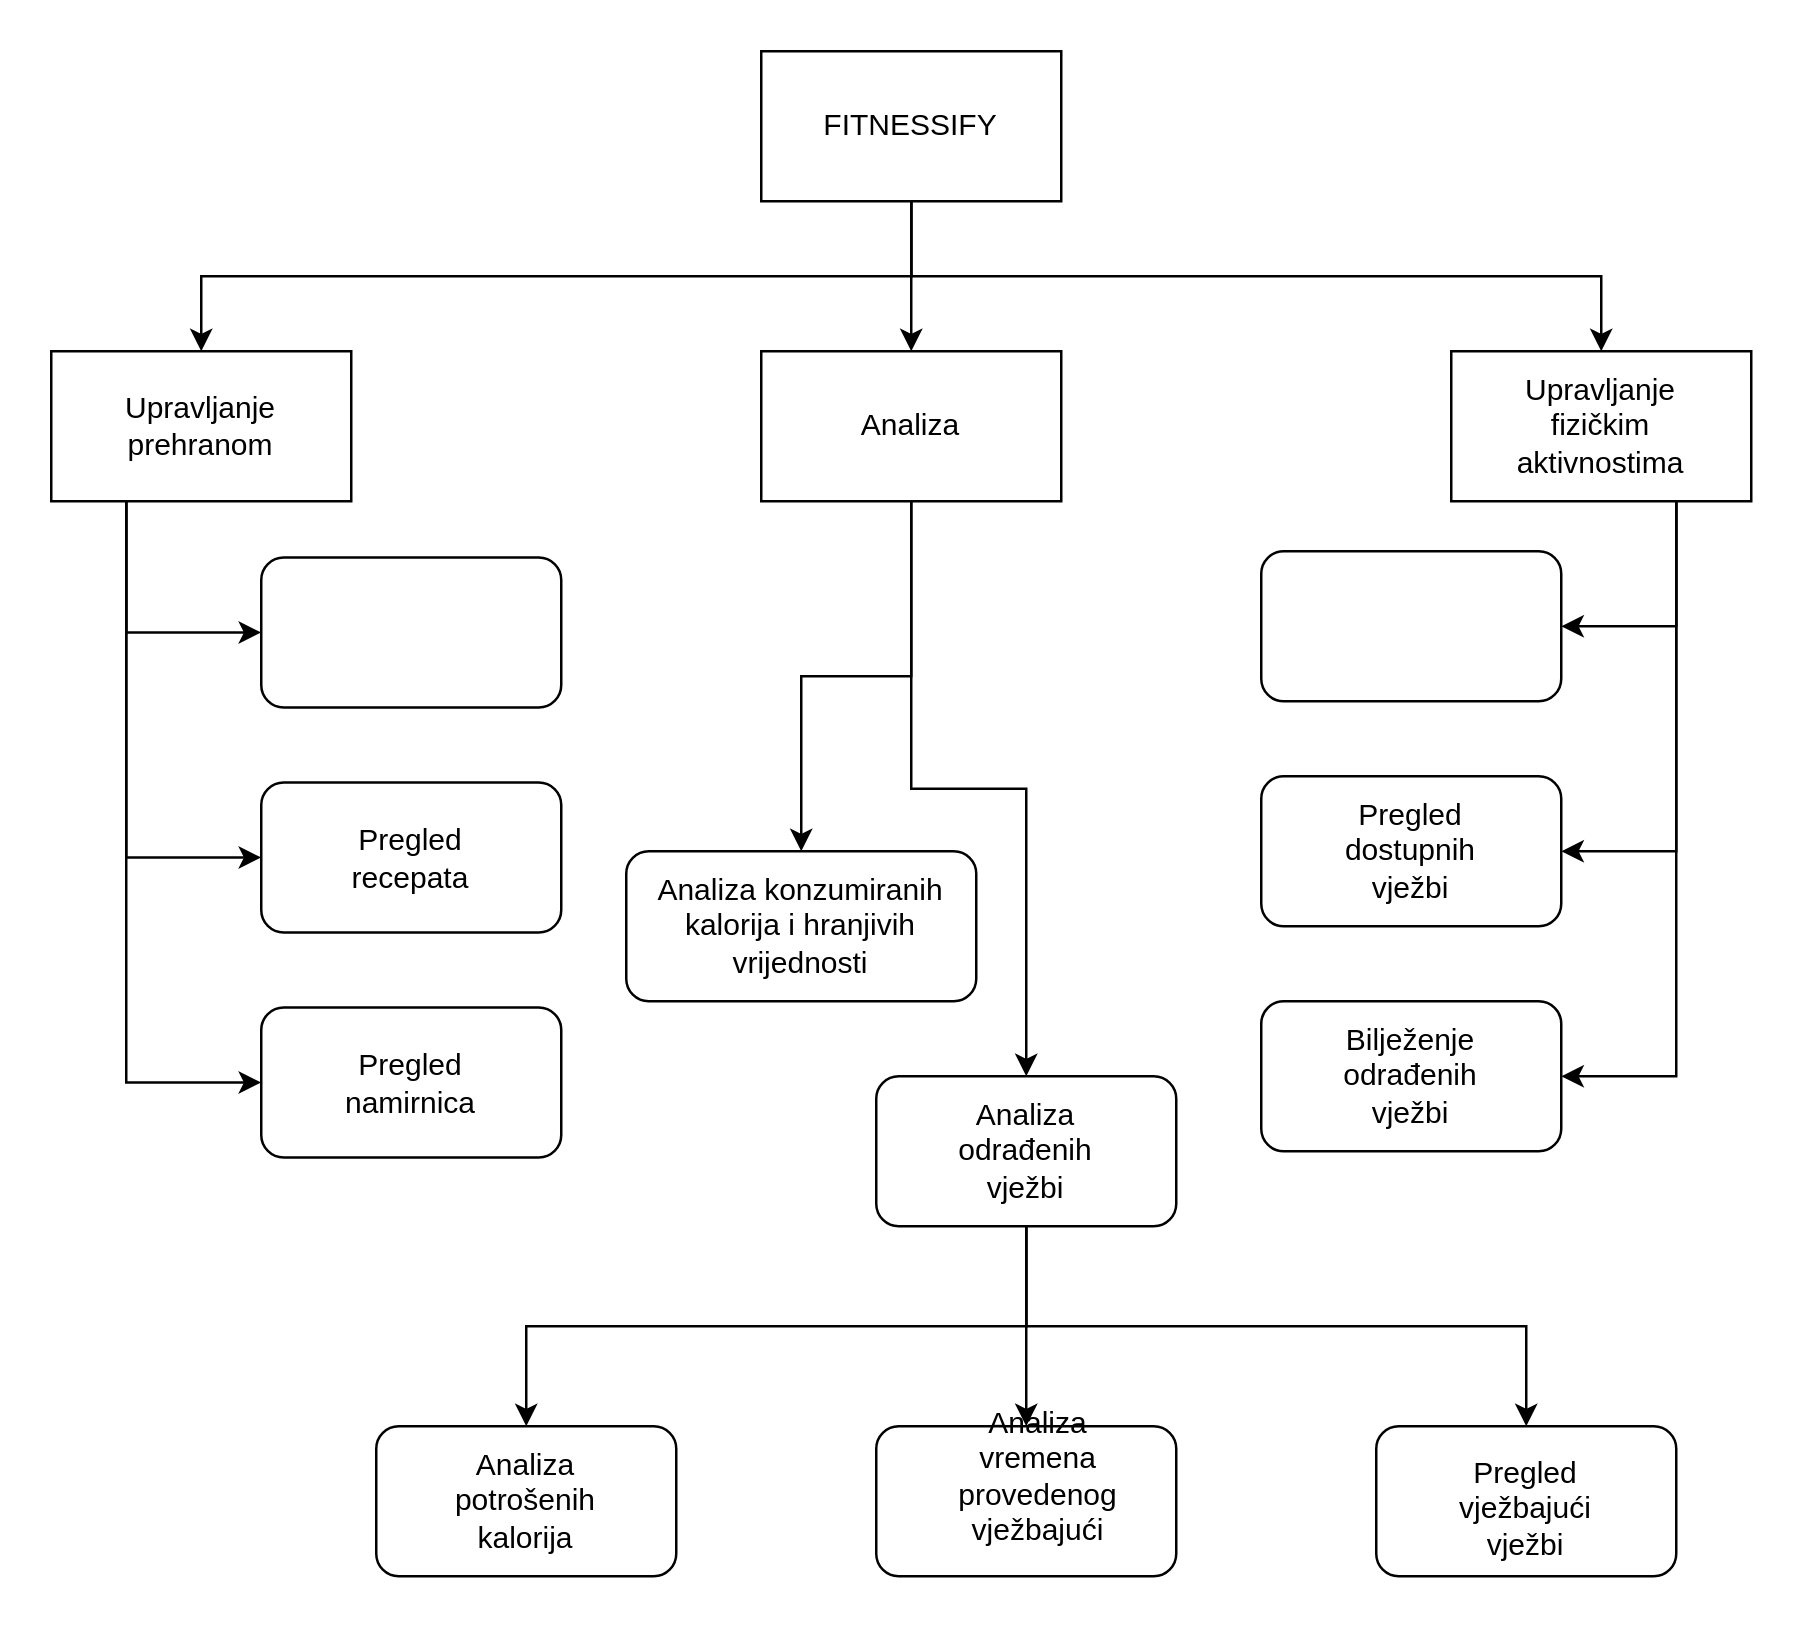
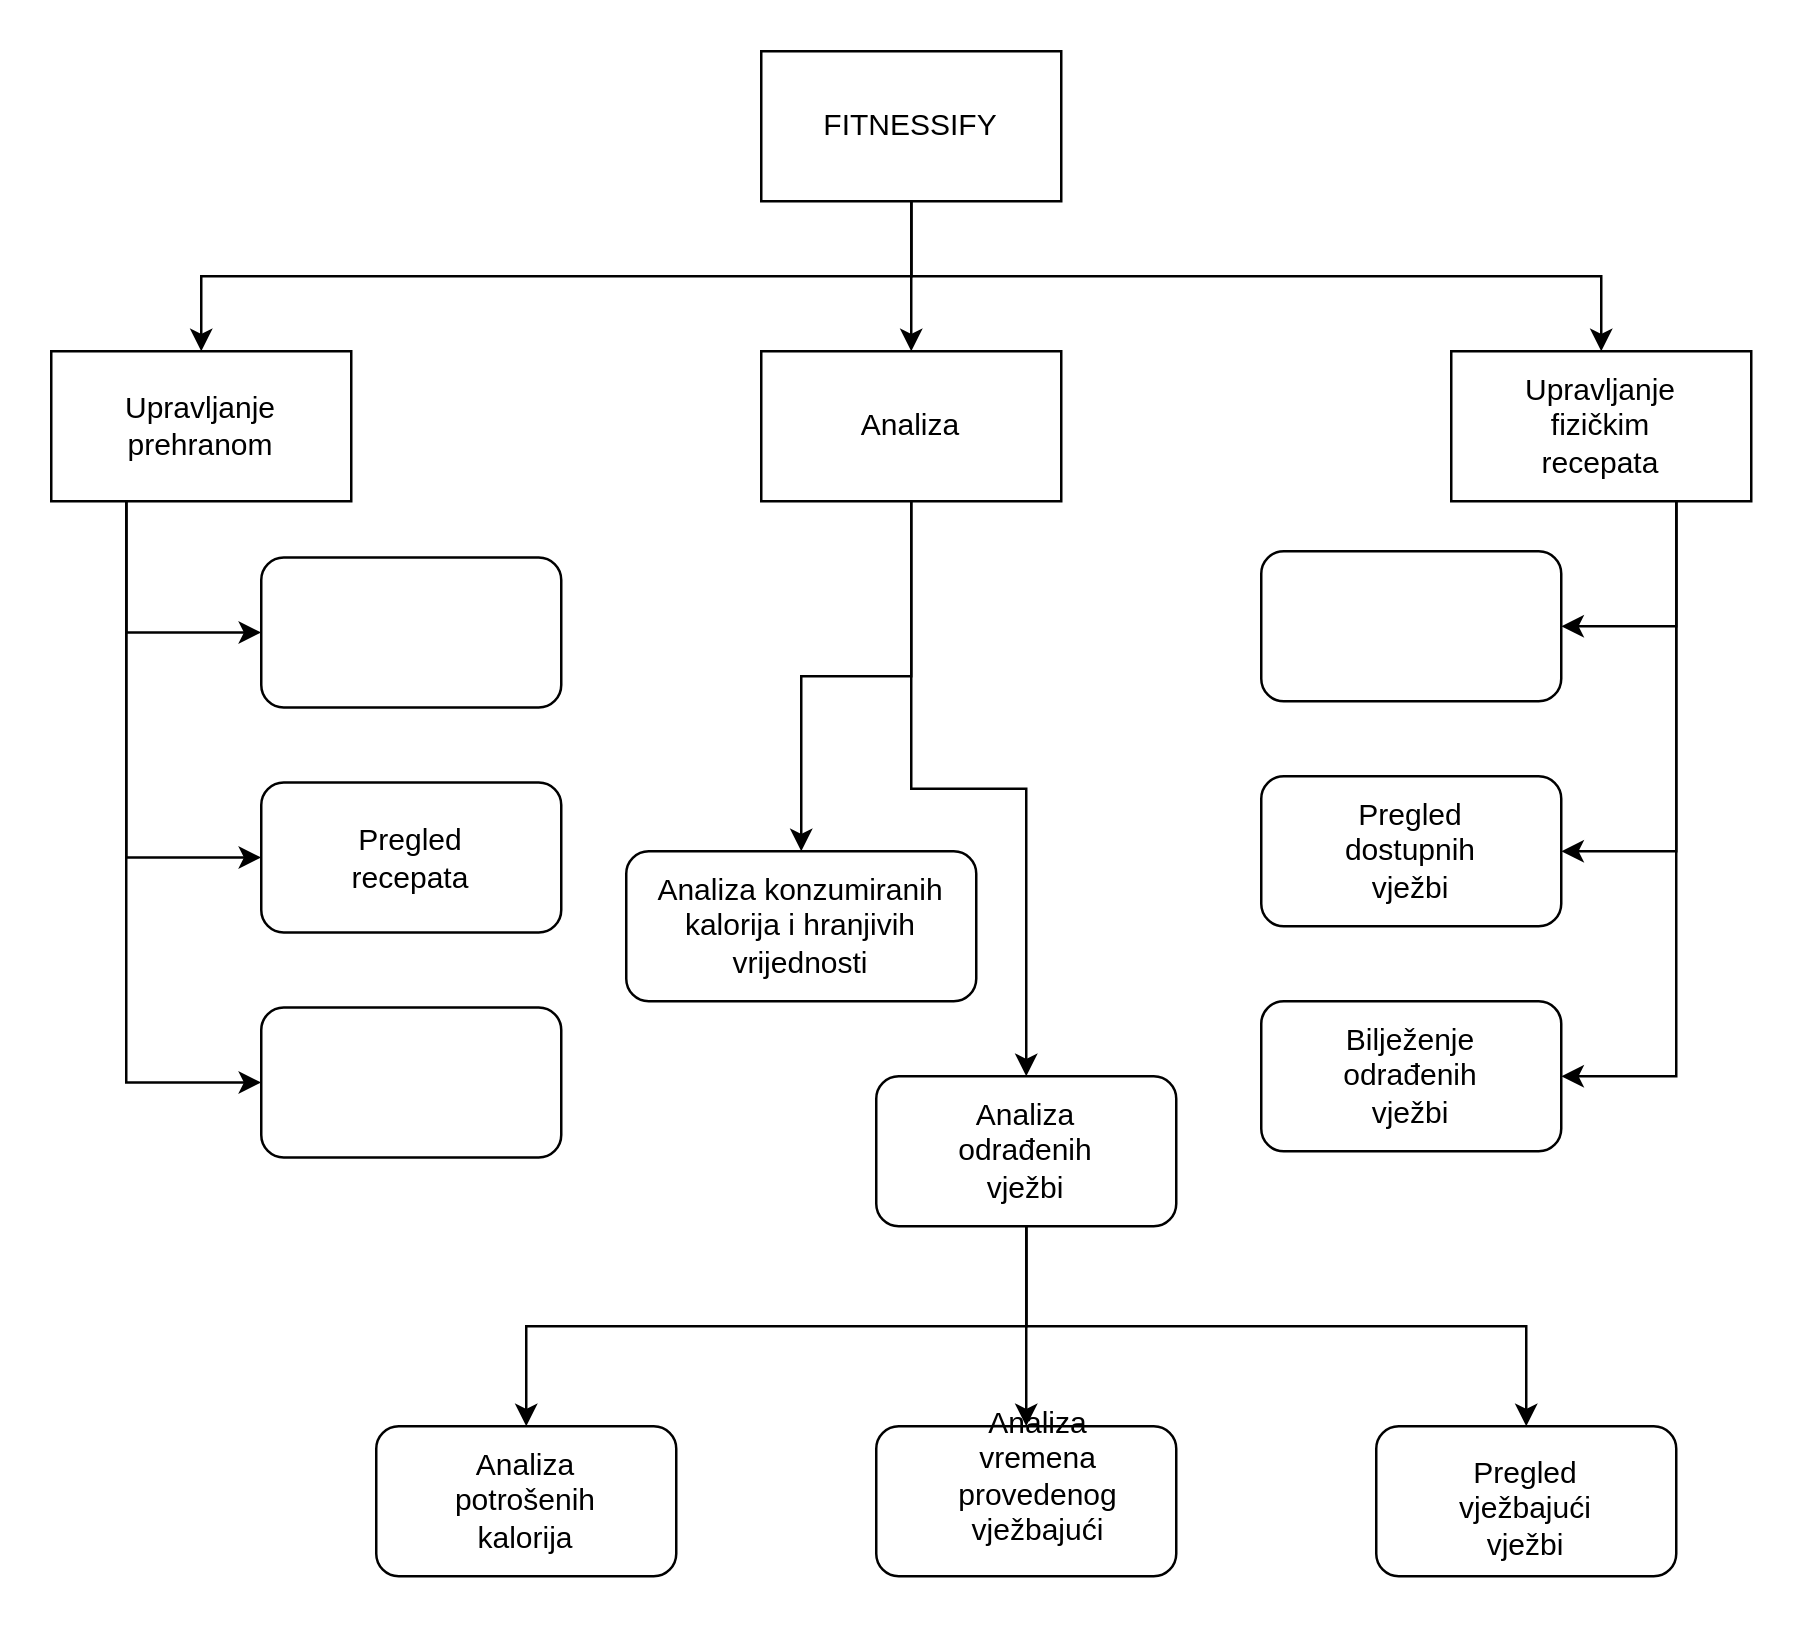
(1601, 426) -> (1601, 426)
(411, 1083) -> none
